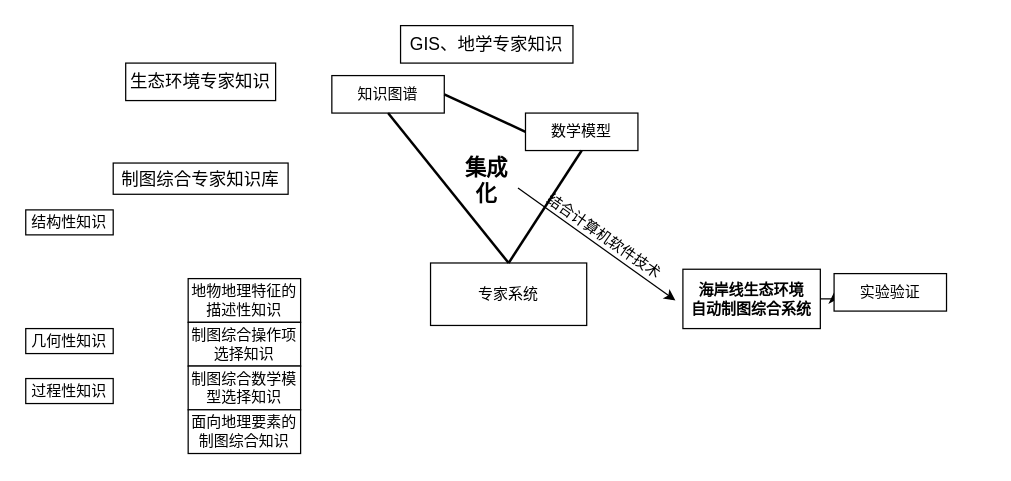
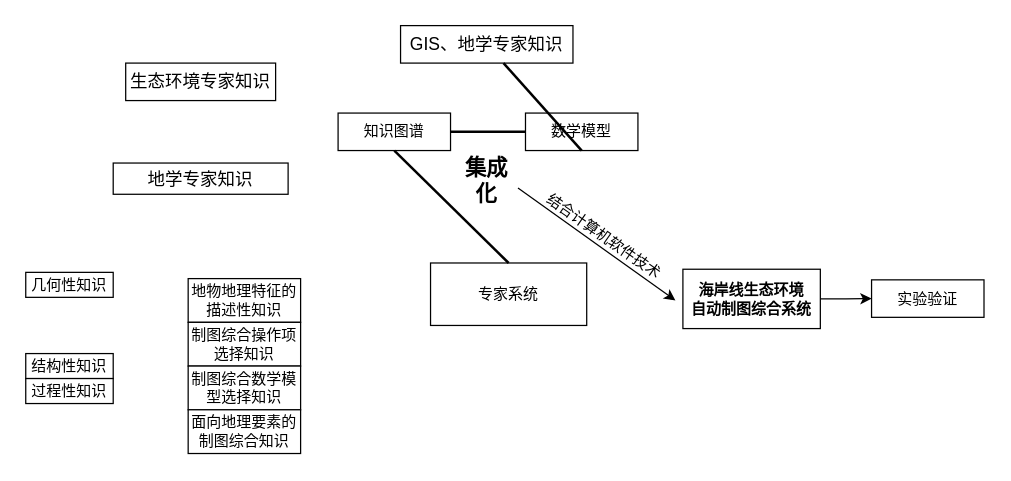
(388, 94) -> (394, 132)
(201, 179) -> (201, 179)
(546, 205) -> (543, 107)
(69, 223) -> (69, 366)
(891, 293) -> (928, 299)
(69, 341) -> (69, 285)
